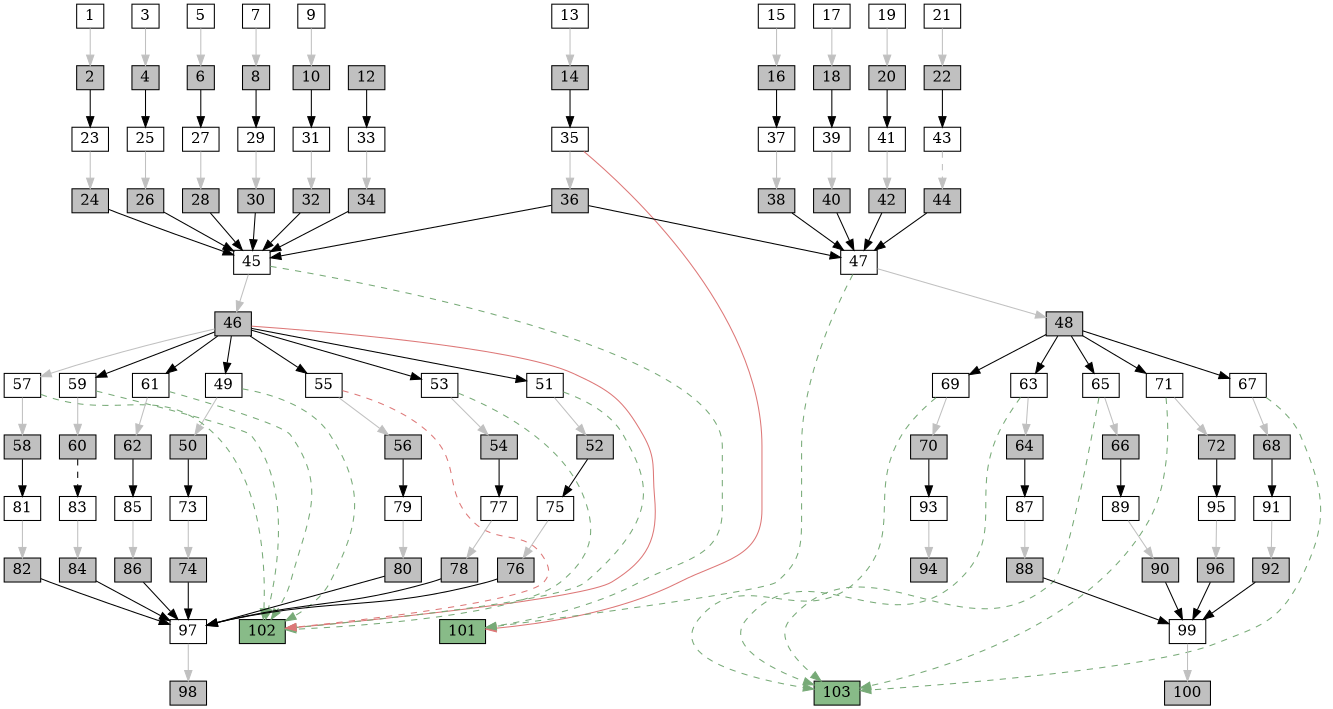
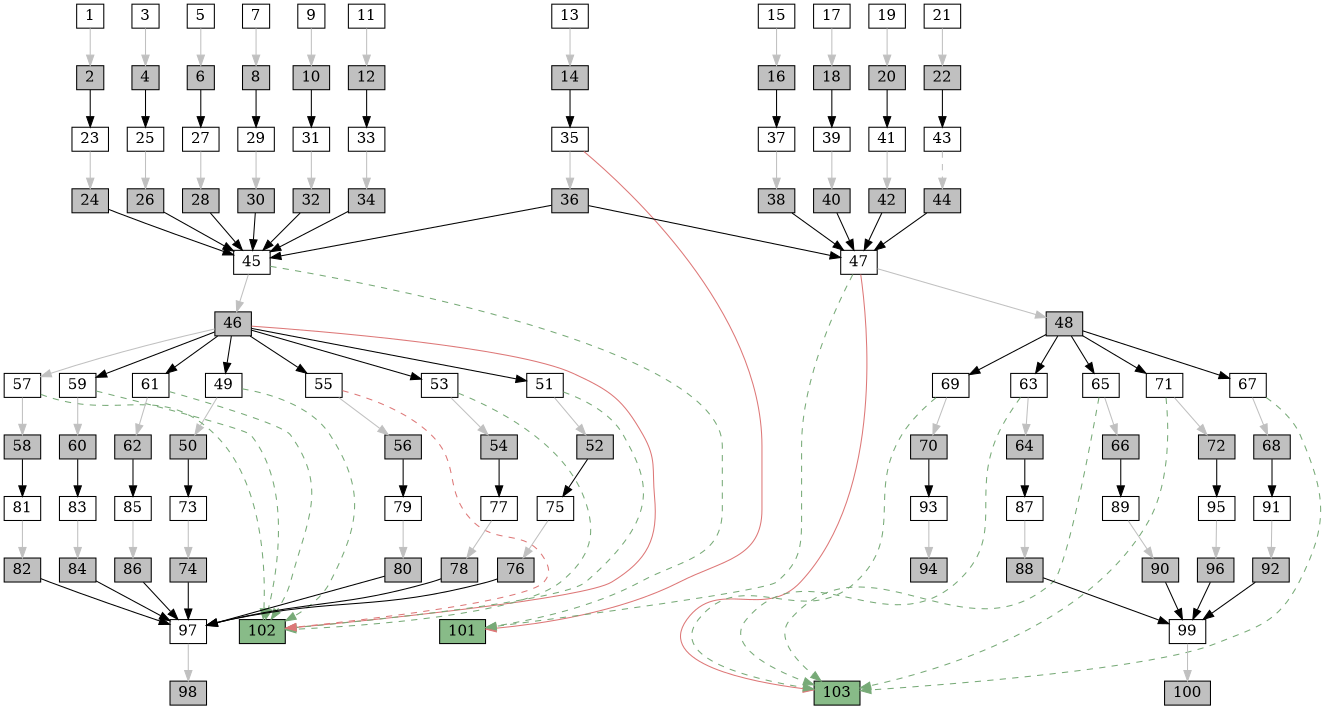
none -> (367, 16)
(78, 472) -> (78, 472)
none -> (812, 566)
